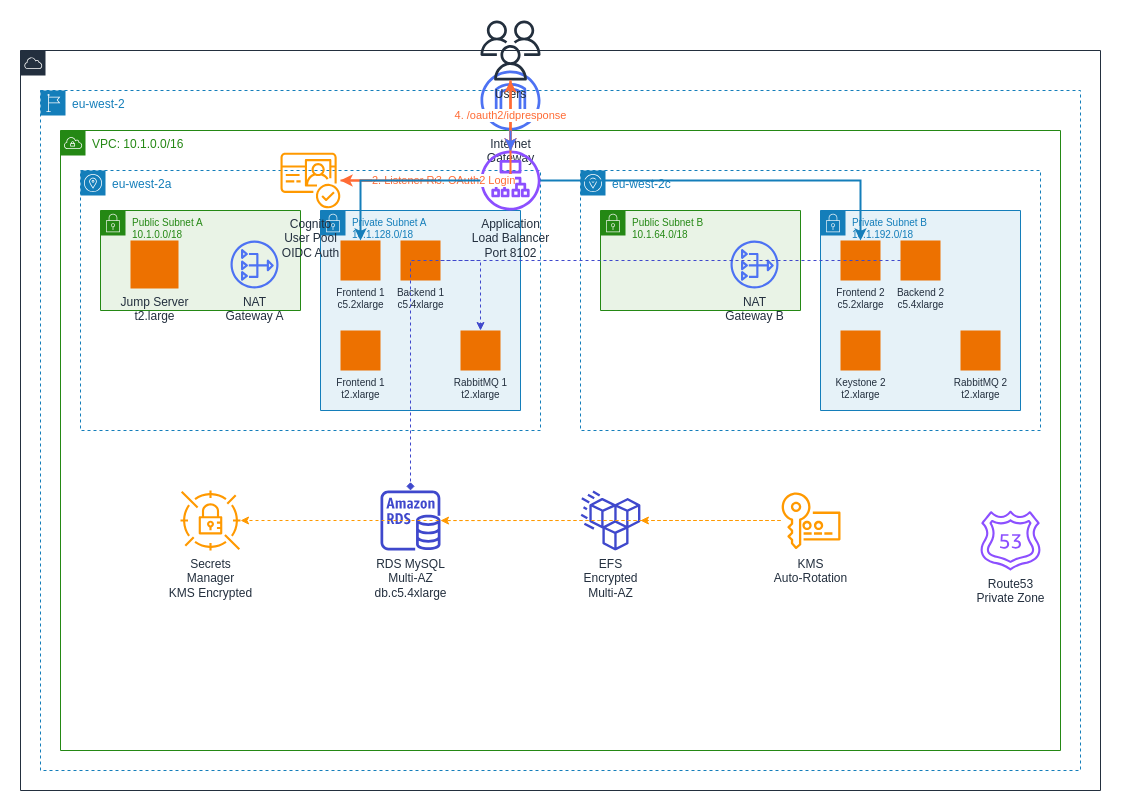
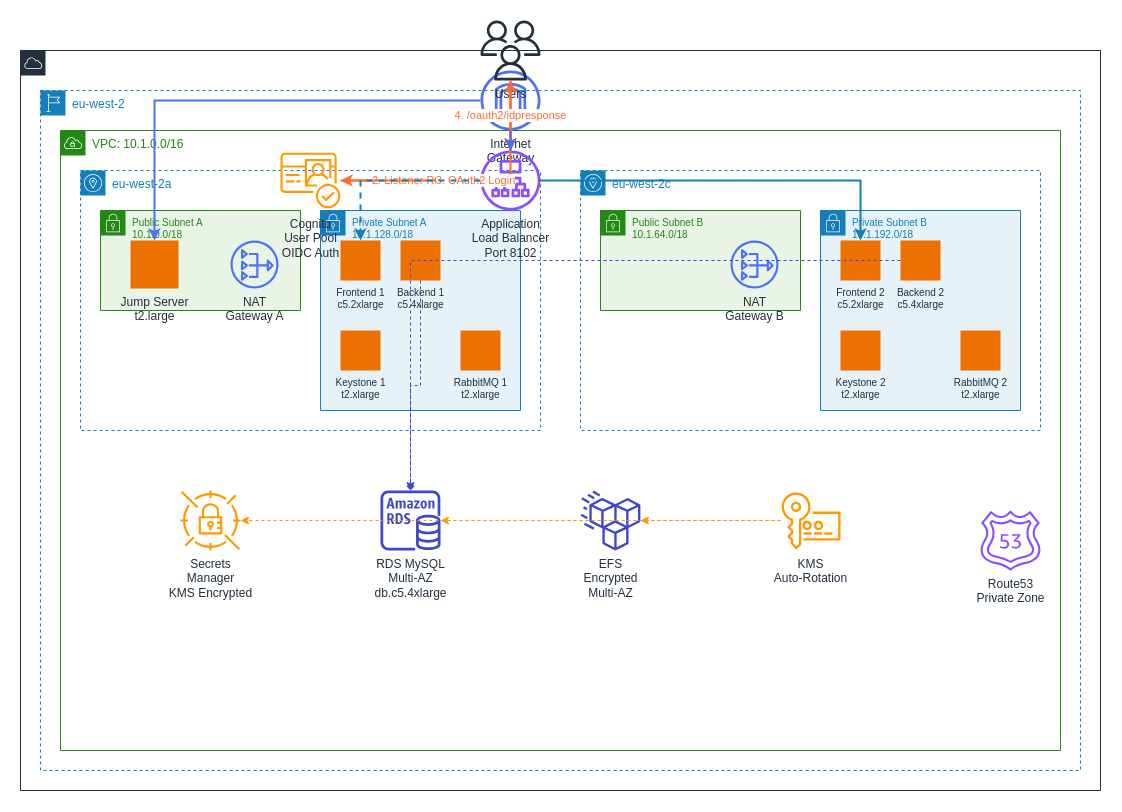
none -> (253, 101)
(361, 205) -> (361, 205)
(481, 293) -> (421, 338)
(361, 390) -> (361, 390)
